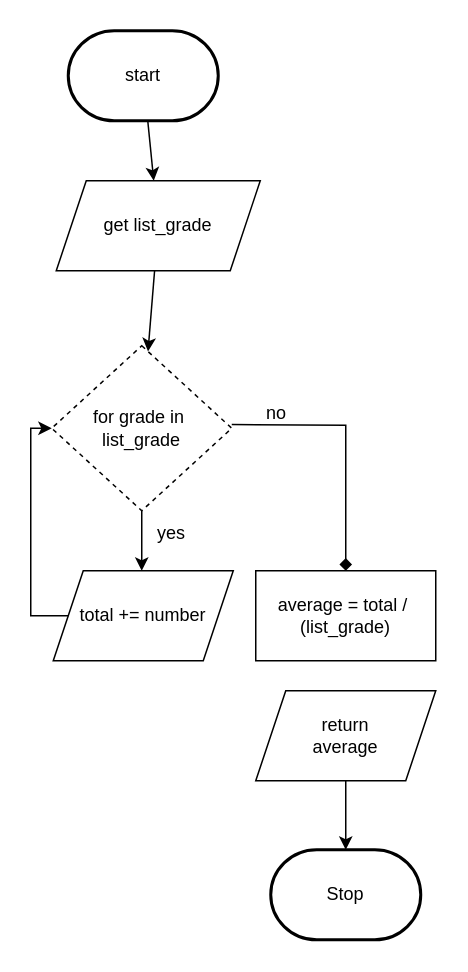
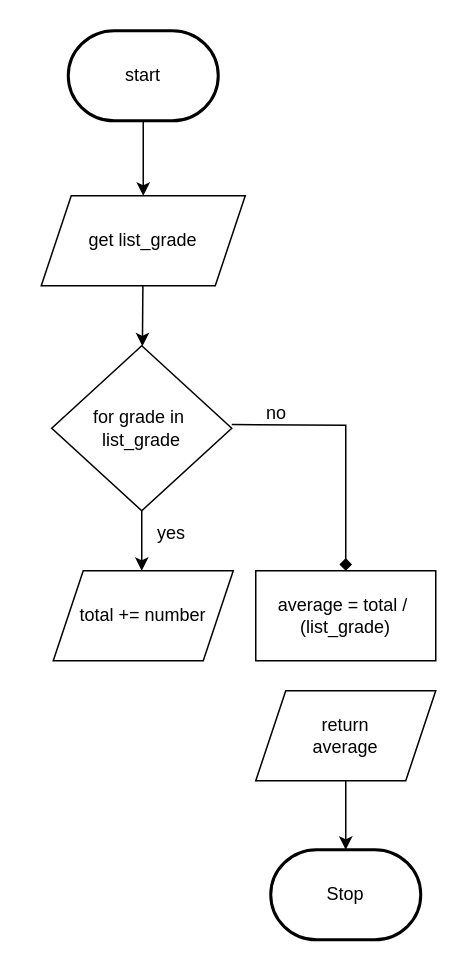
(158, 226) -> (143, 241)
(142, 428) -> (142, 428)
(31, 536) -> none
